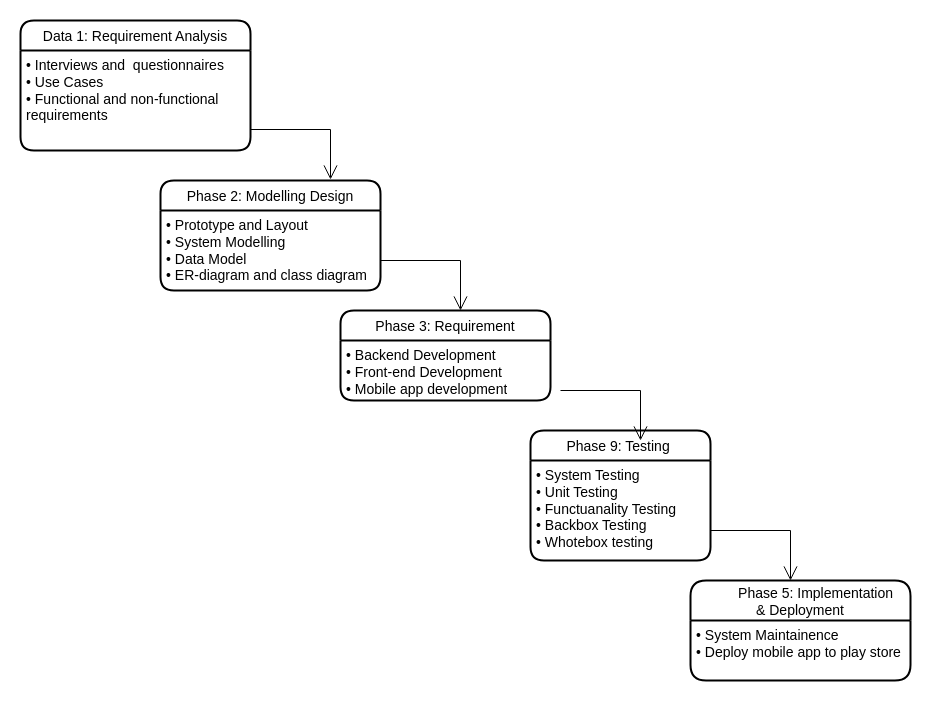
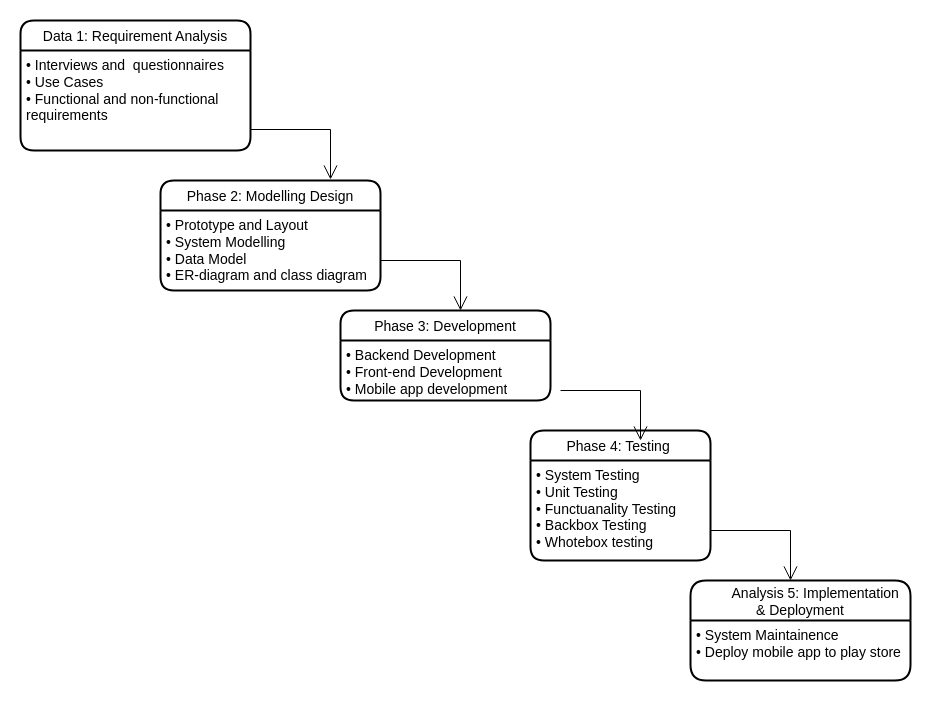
(445, 326) -> (445, 326)
(620, 446) -> (620, 446)
(800, 593) -> (800, 593)
